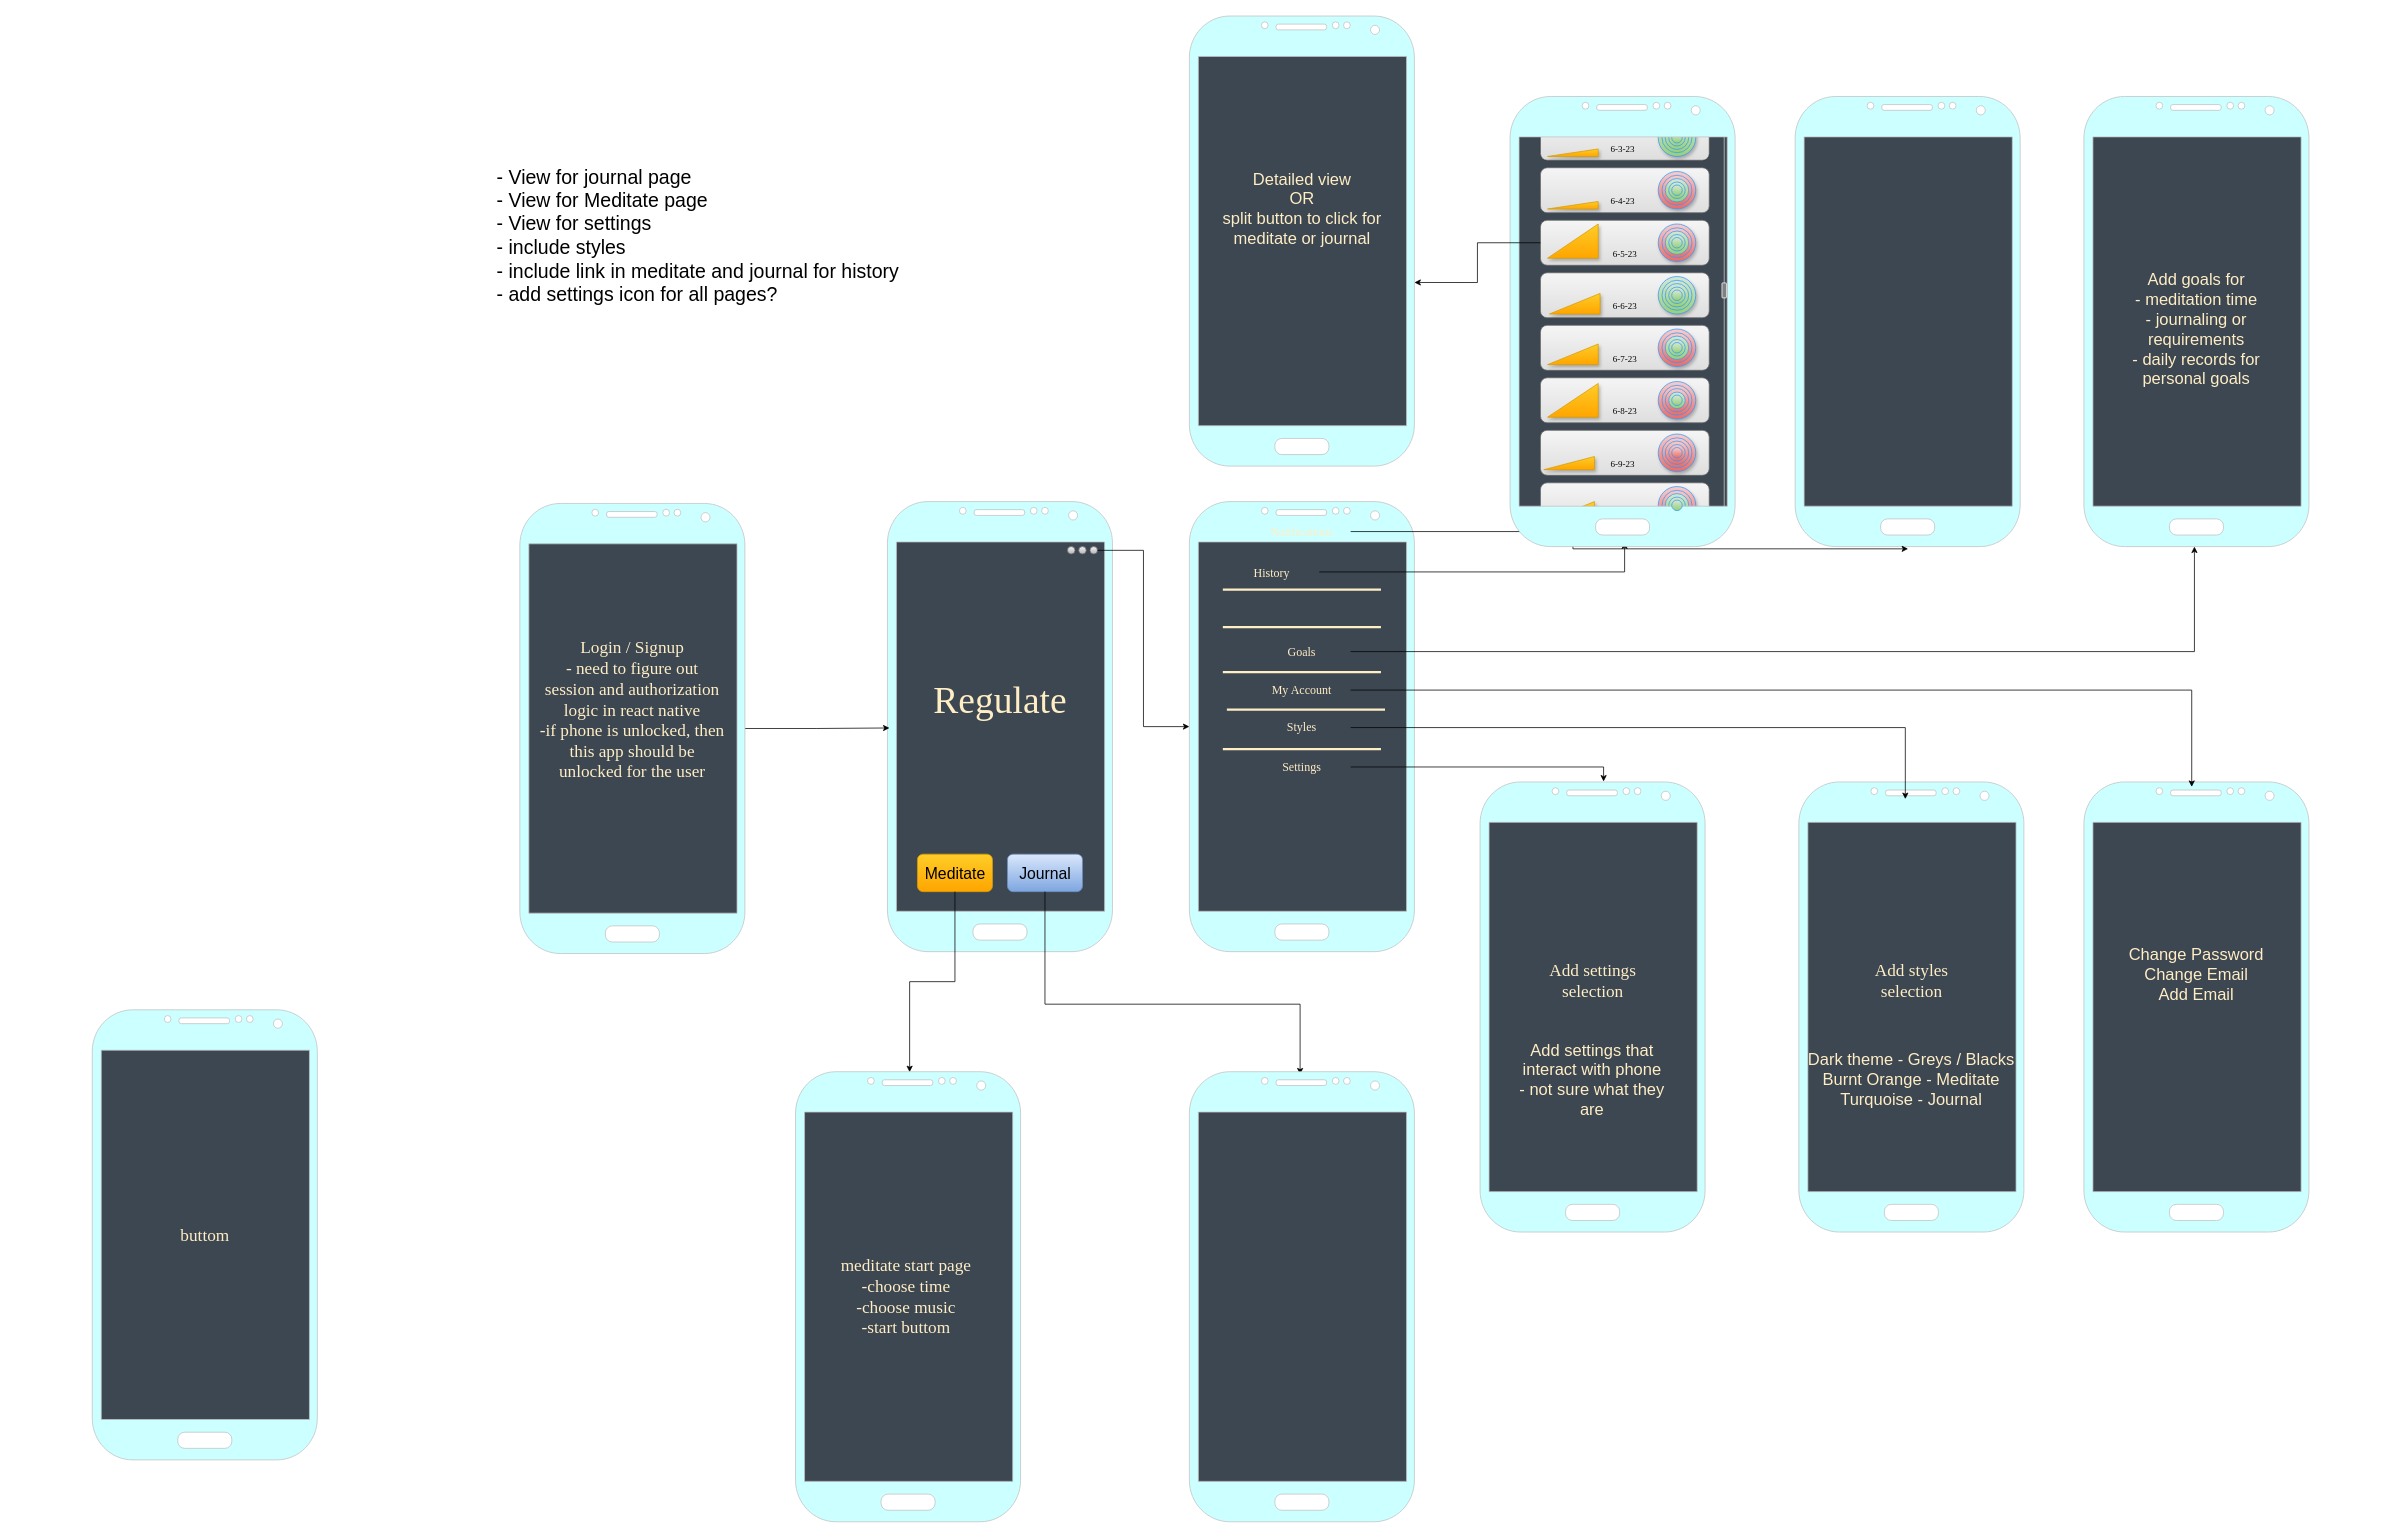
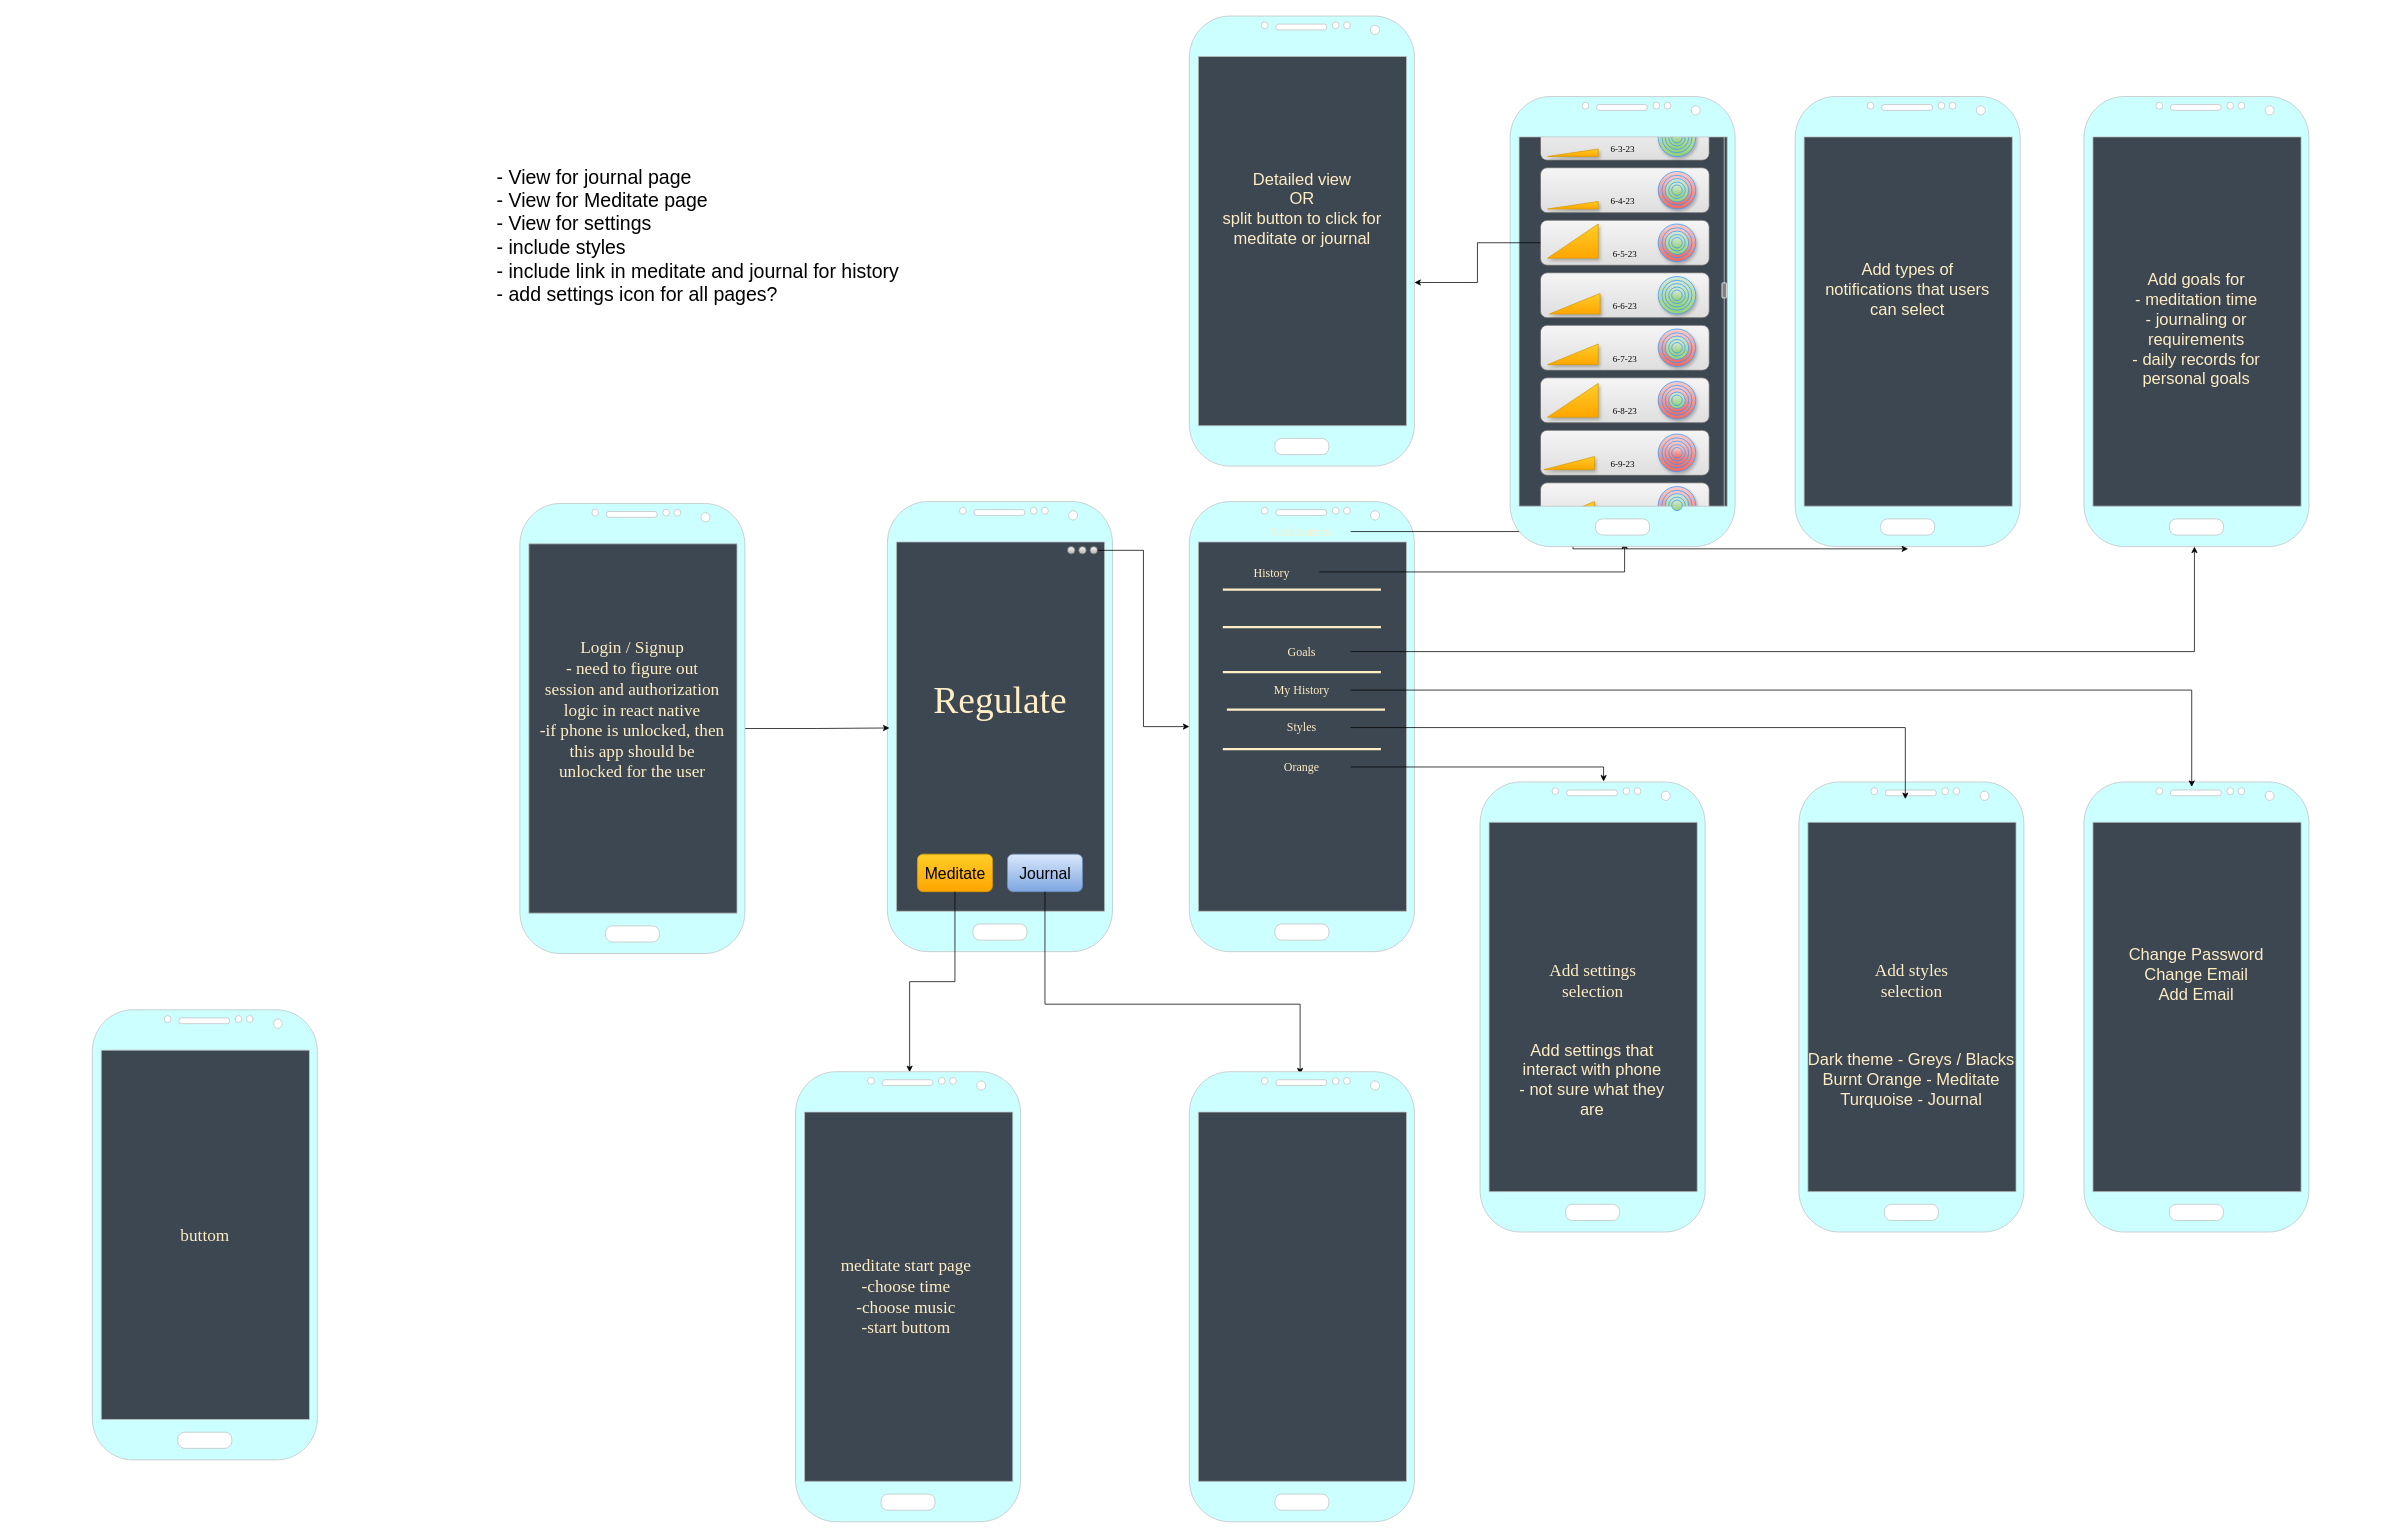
none -> (1907, 290)
(1302, 690) -> (1302, 690)
(1302, 767) -> (1302, 767)
